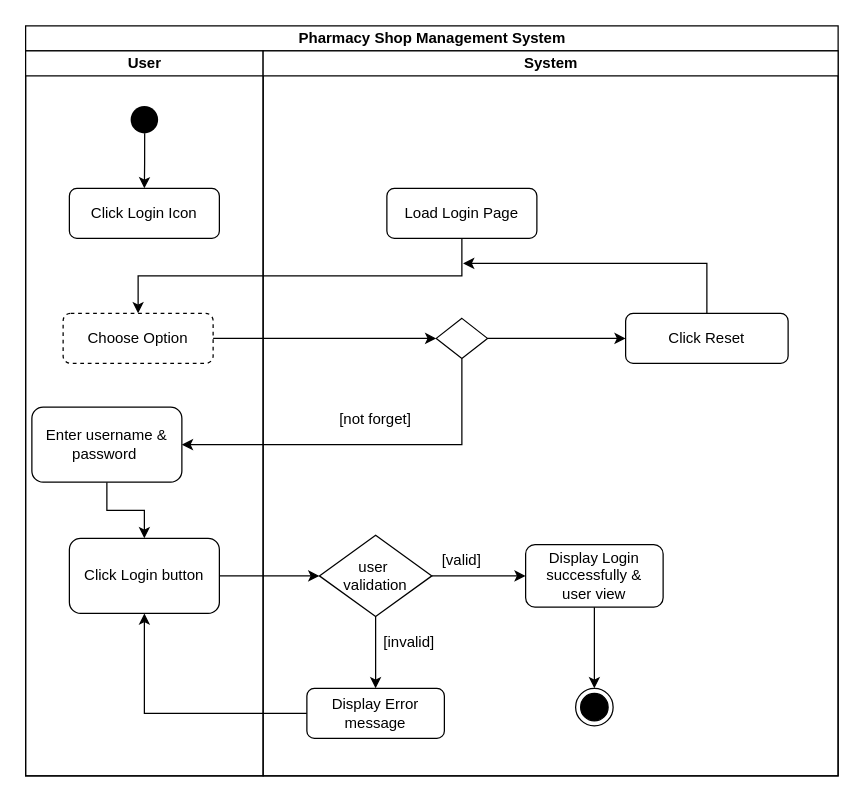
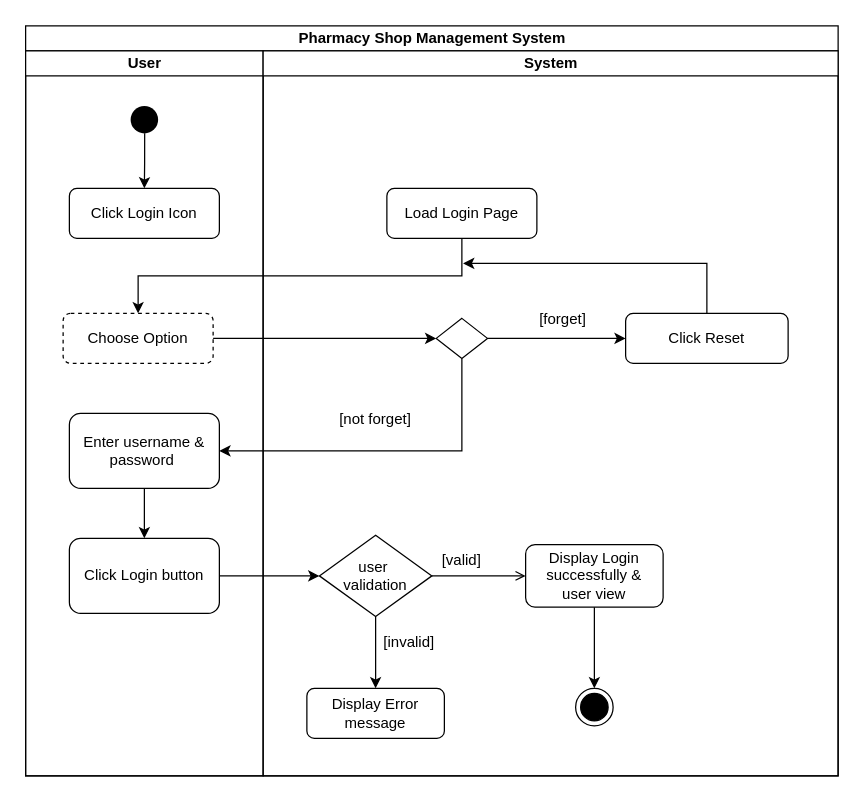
none -> (563, 319)
(107, 444) -> (144, 451)
(516, 576) -> (517, 576)
(179, 713) -> none
